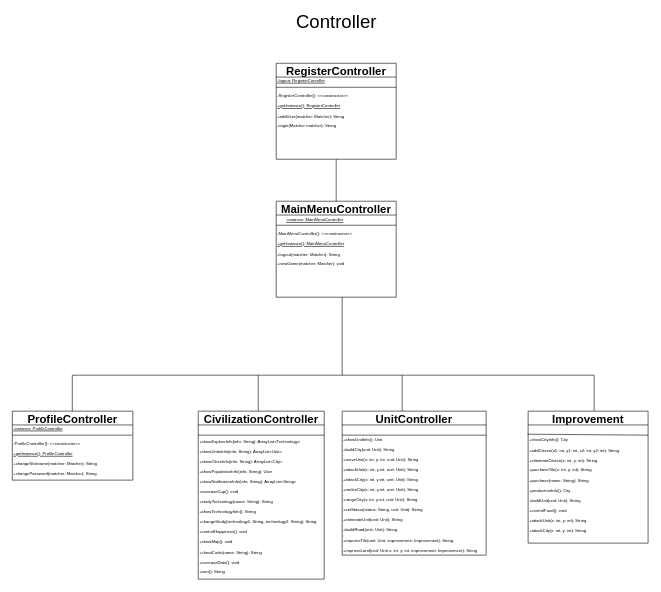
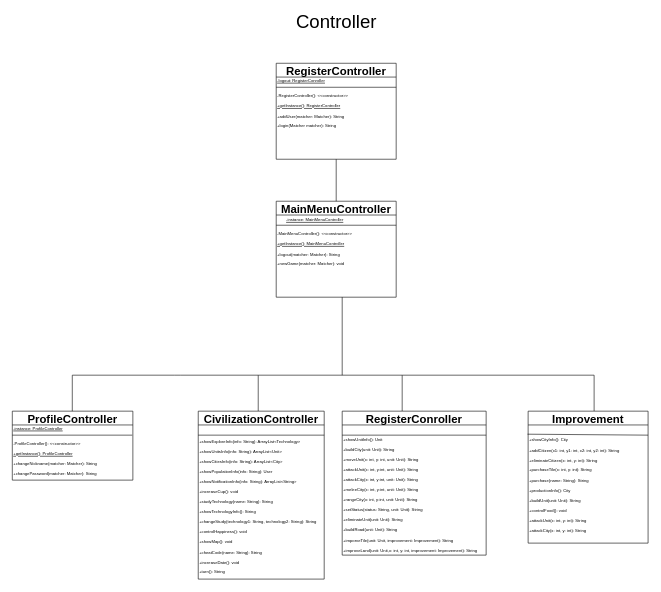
(414, 419) -> (414, 419)
